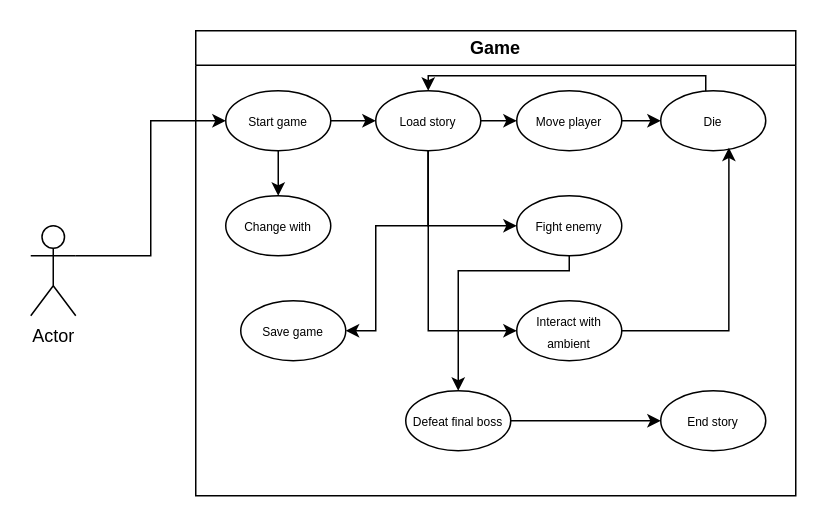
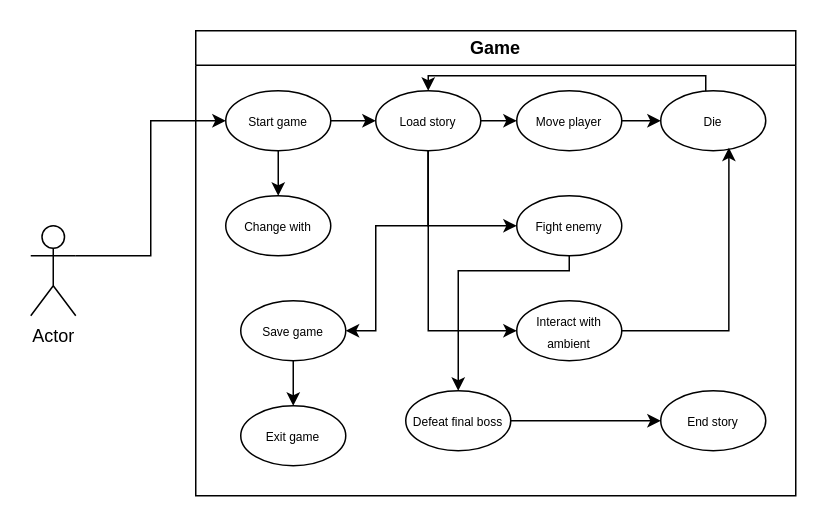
none -> (293, 389)
none -> (293, 436)
